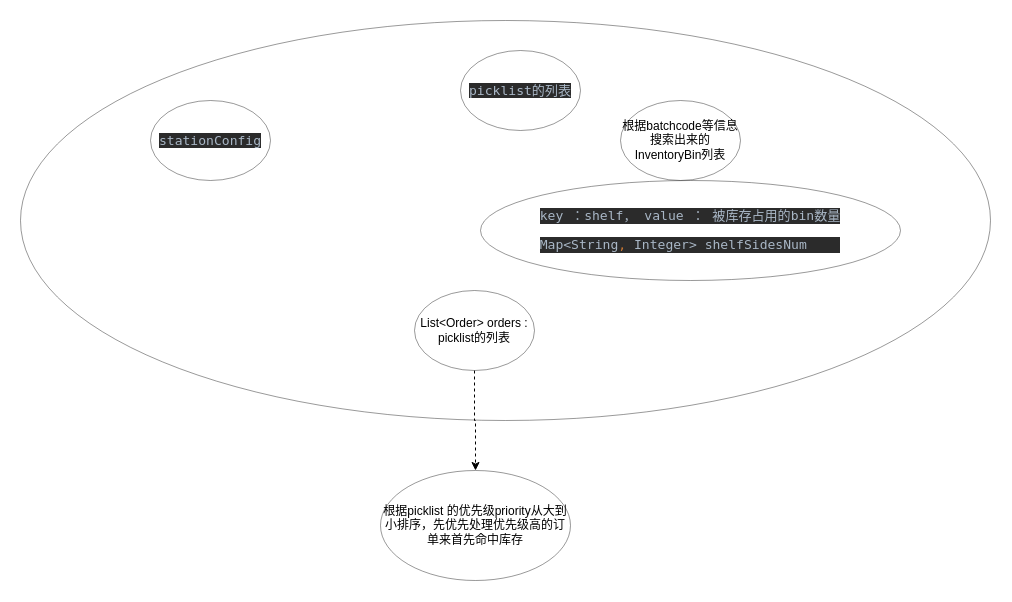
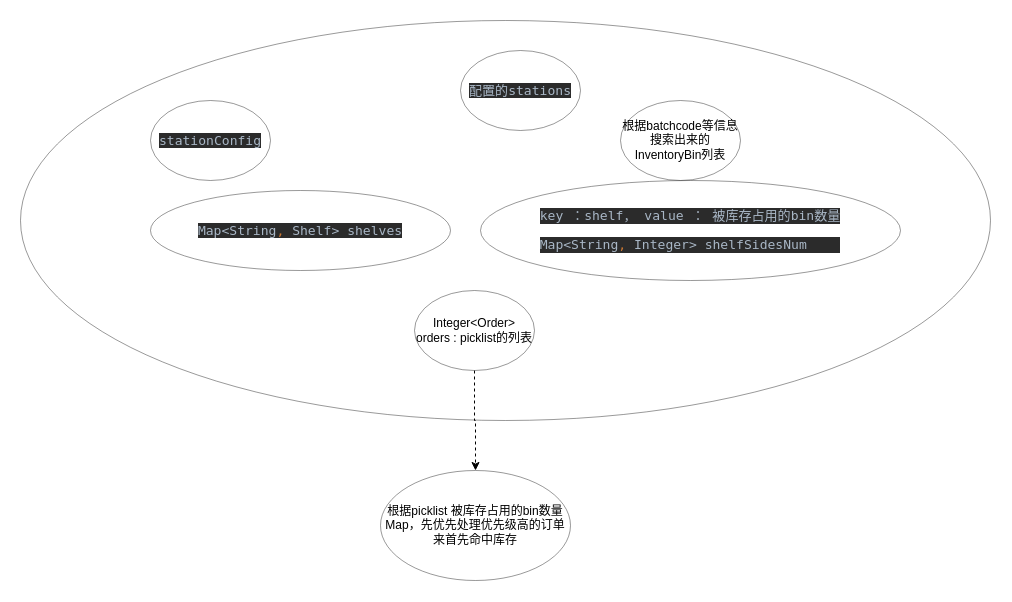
(521, 91) -> (521, 91)
none -> (301, 231)
(475, 331) -> (475, 331)
(476, 526) -> (476, 526)
